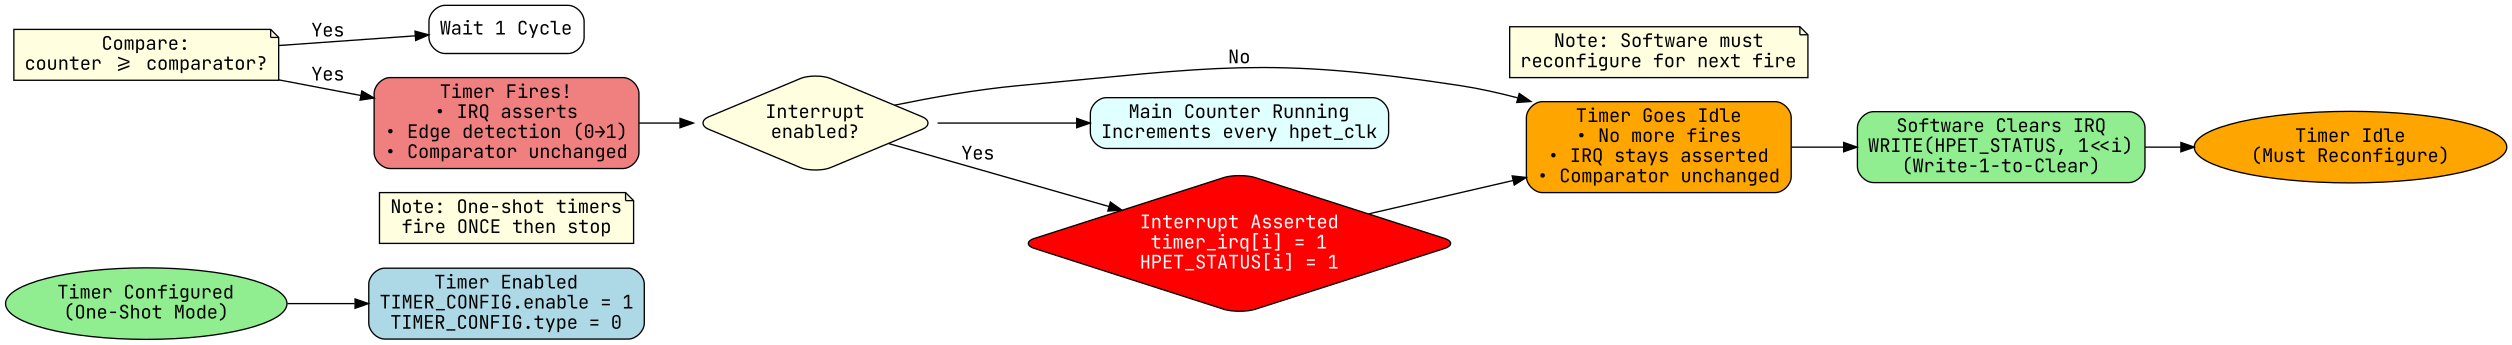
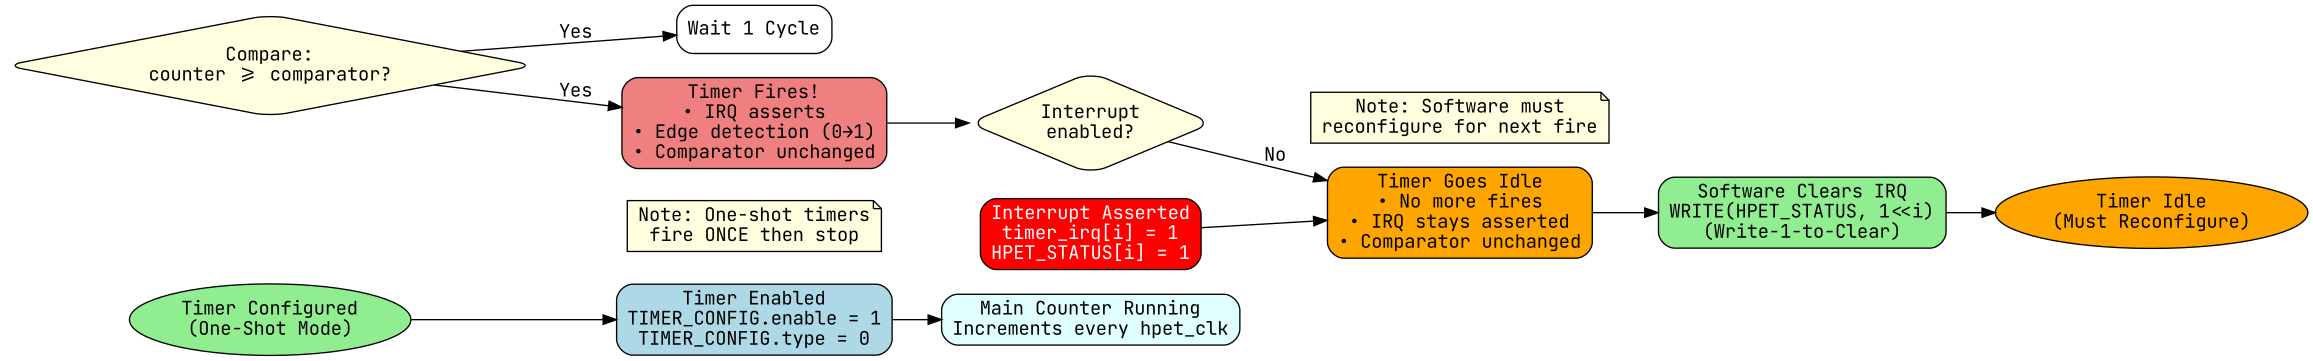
(146, 55) -> (270, 66)
(1007, 123) -> (910, 320)
(999, 175) -> none
(1239, 243) -> (1091, 234)
